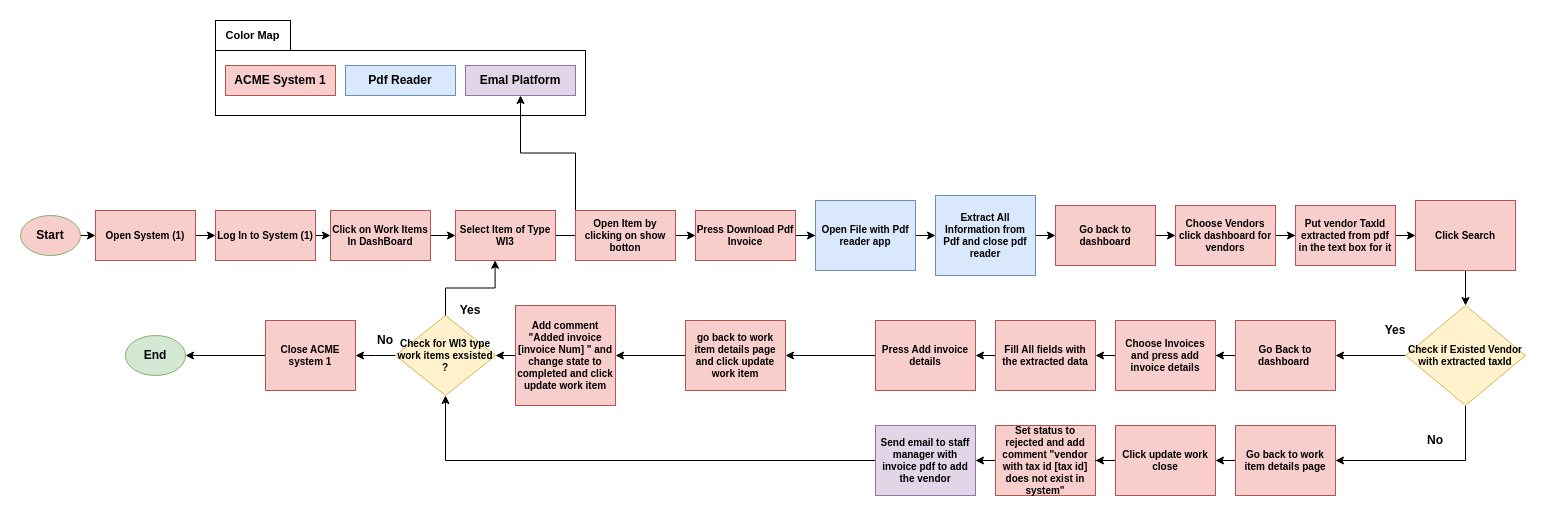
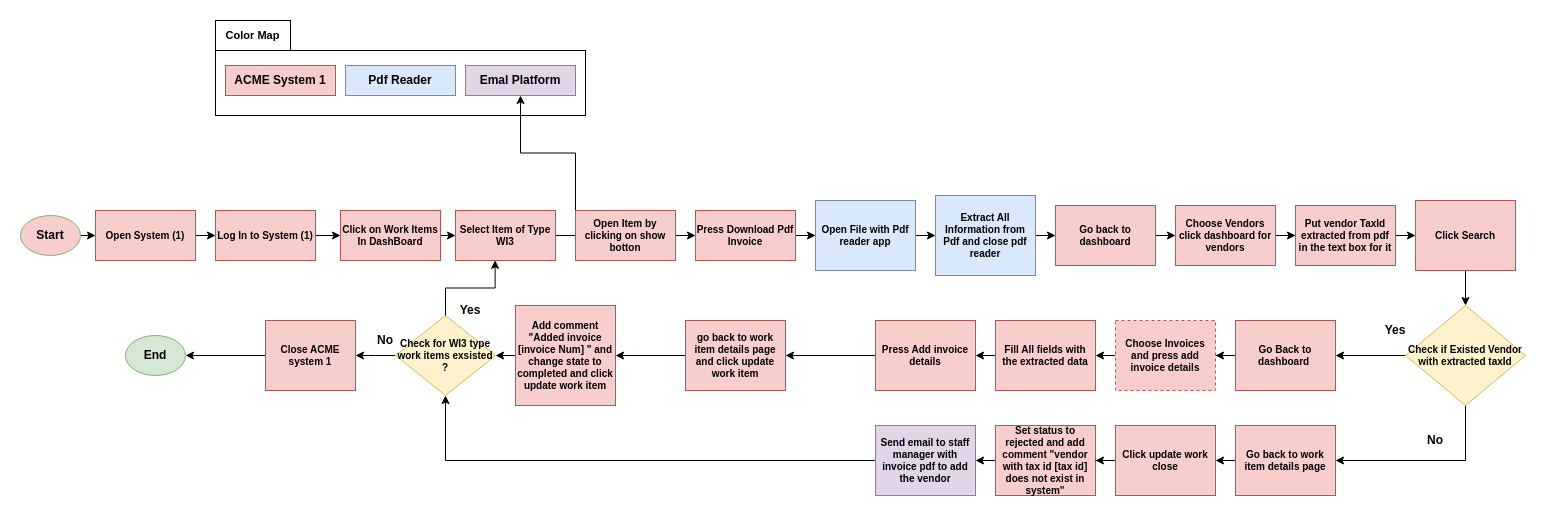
(381, 236) -> (391, 236)
(1166, 356) -> (1166, 356)
